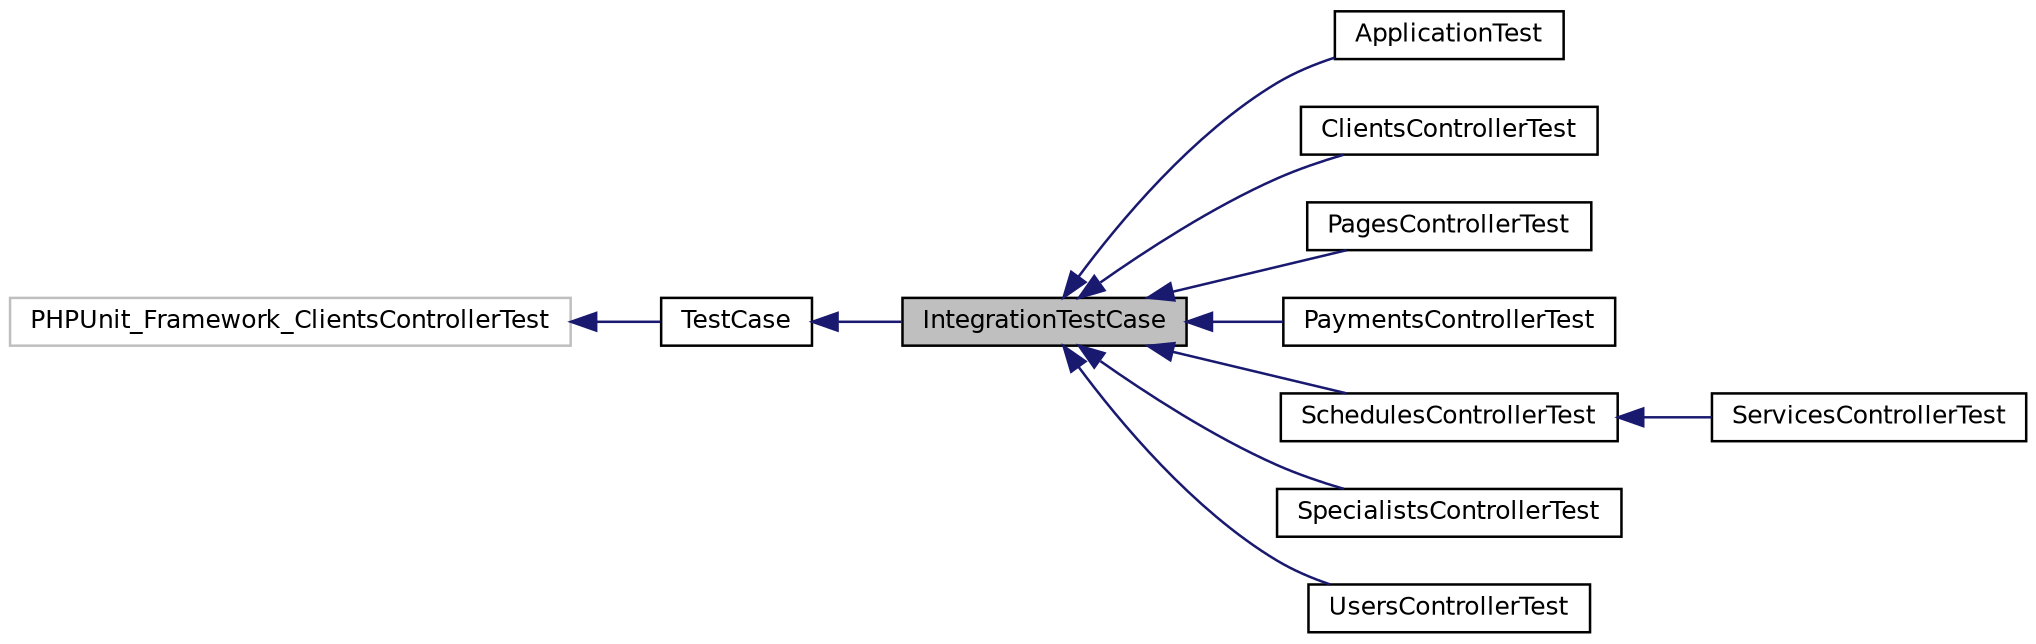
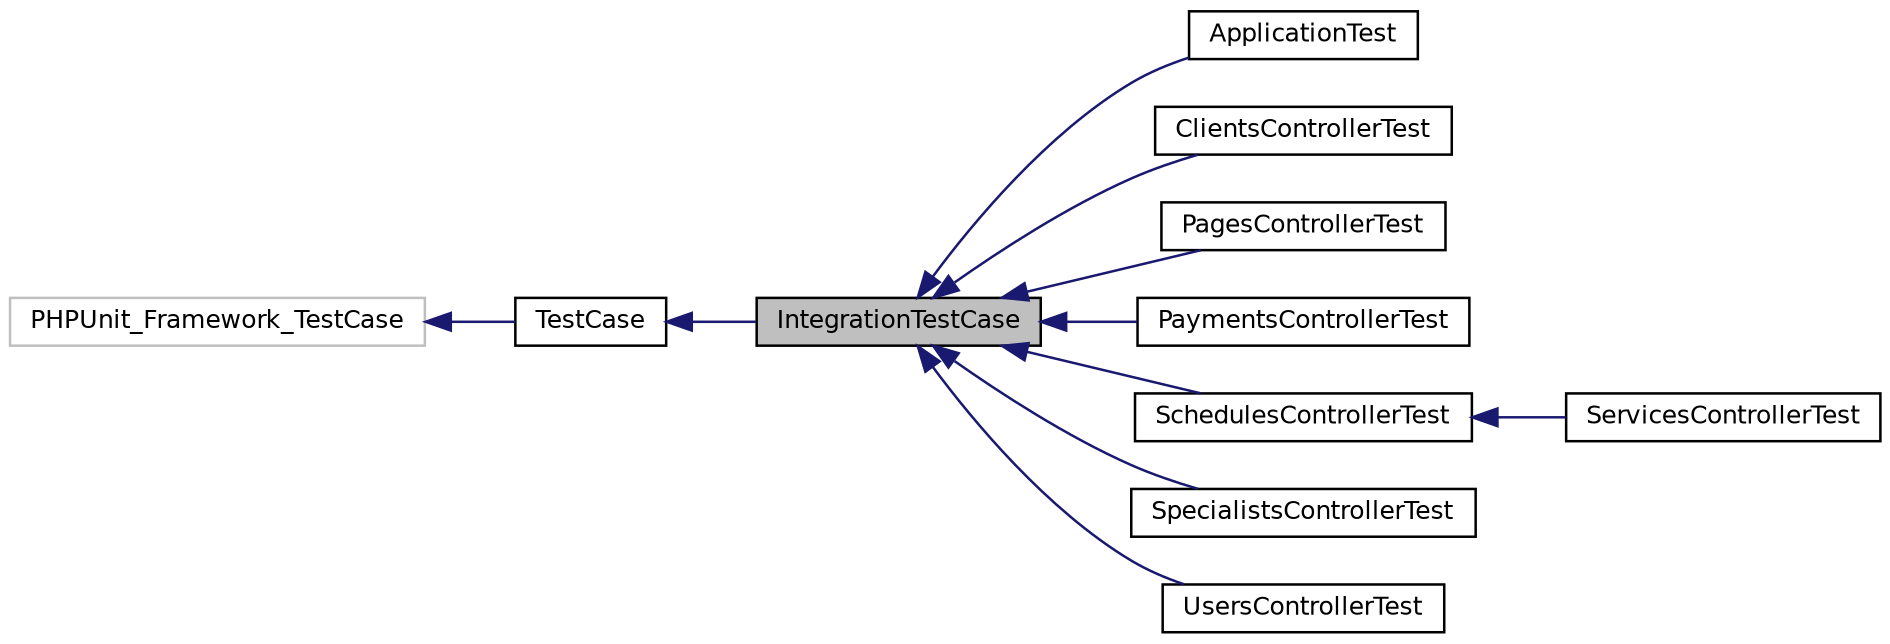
(290, 322) -> (217, 322)
